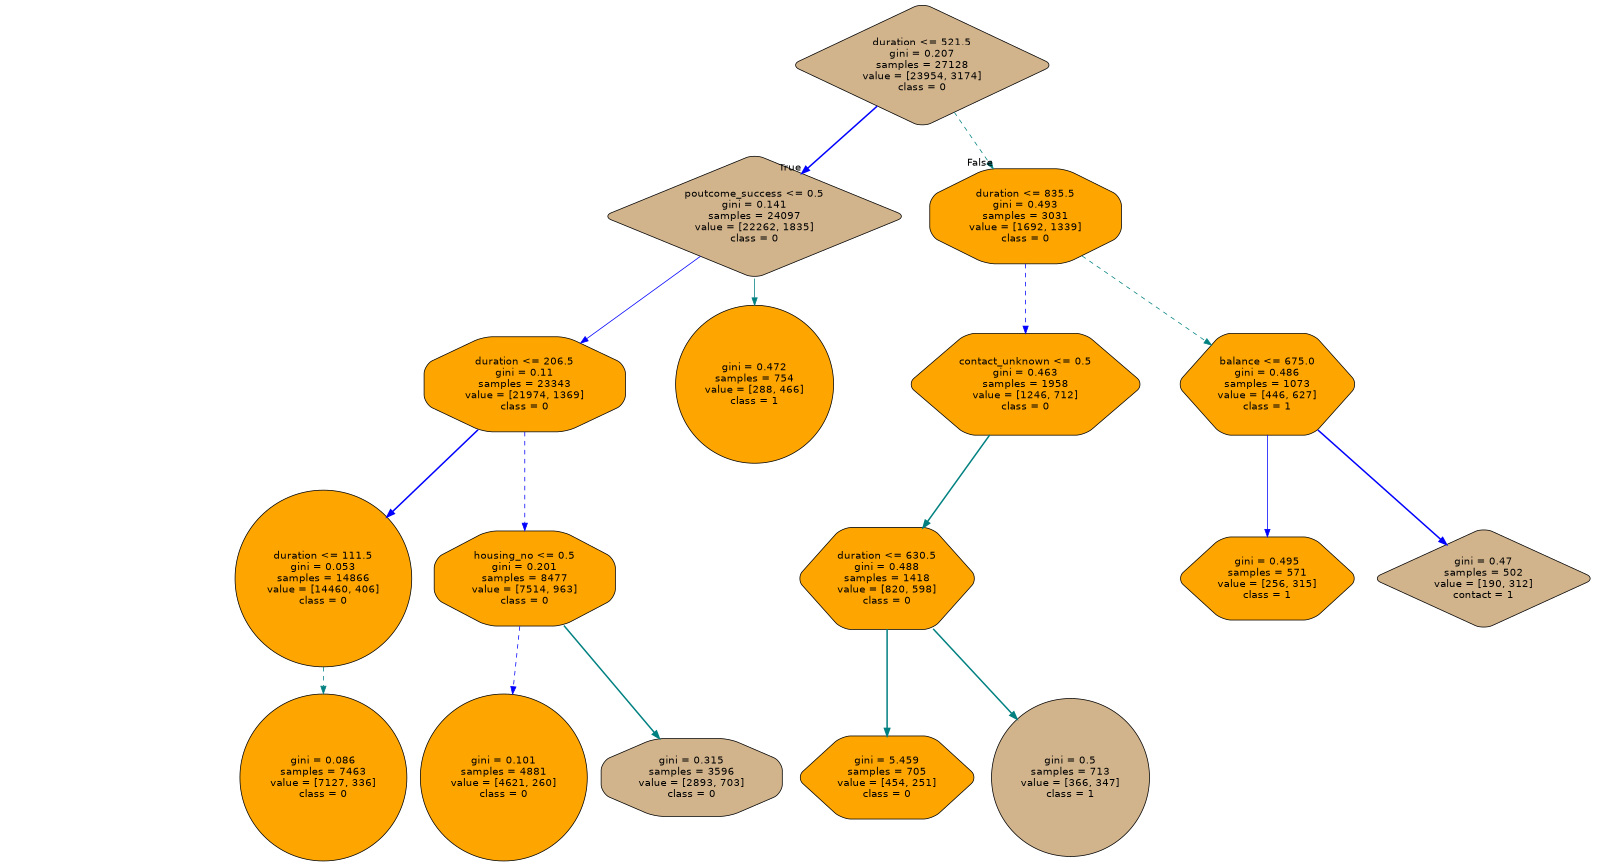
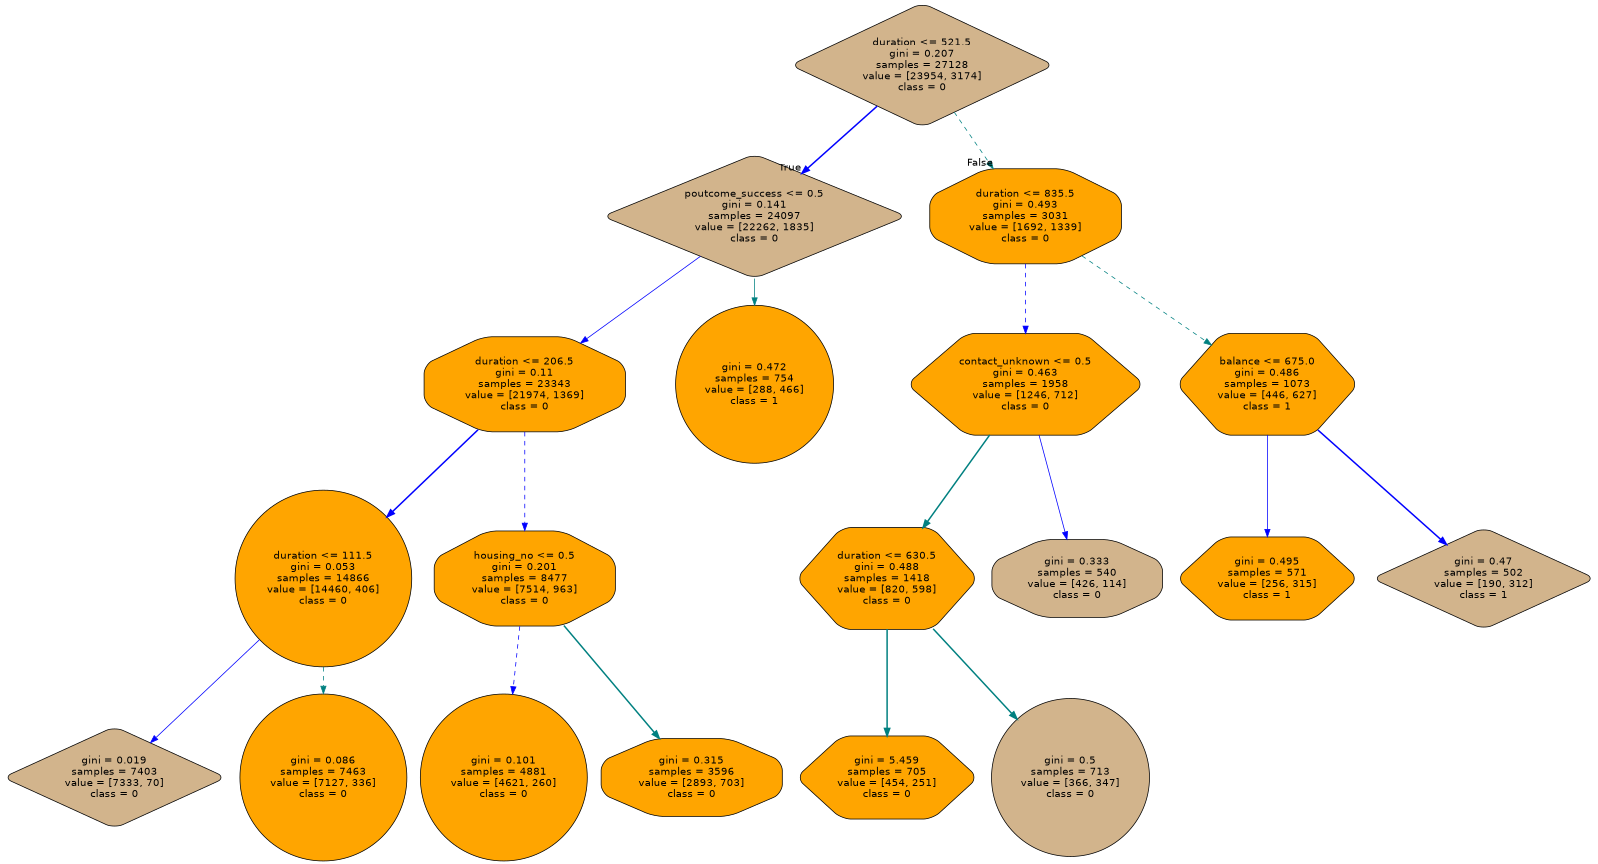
none -> (1077, 579)
(1484, 579) -> (1484, 579)
none -> (115, 777)
(692, 777) -> (692, 777)
(1071, 777) -> (1071, 777)
